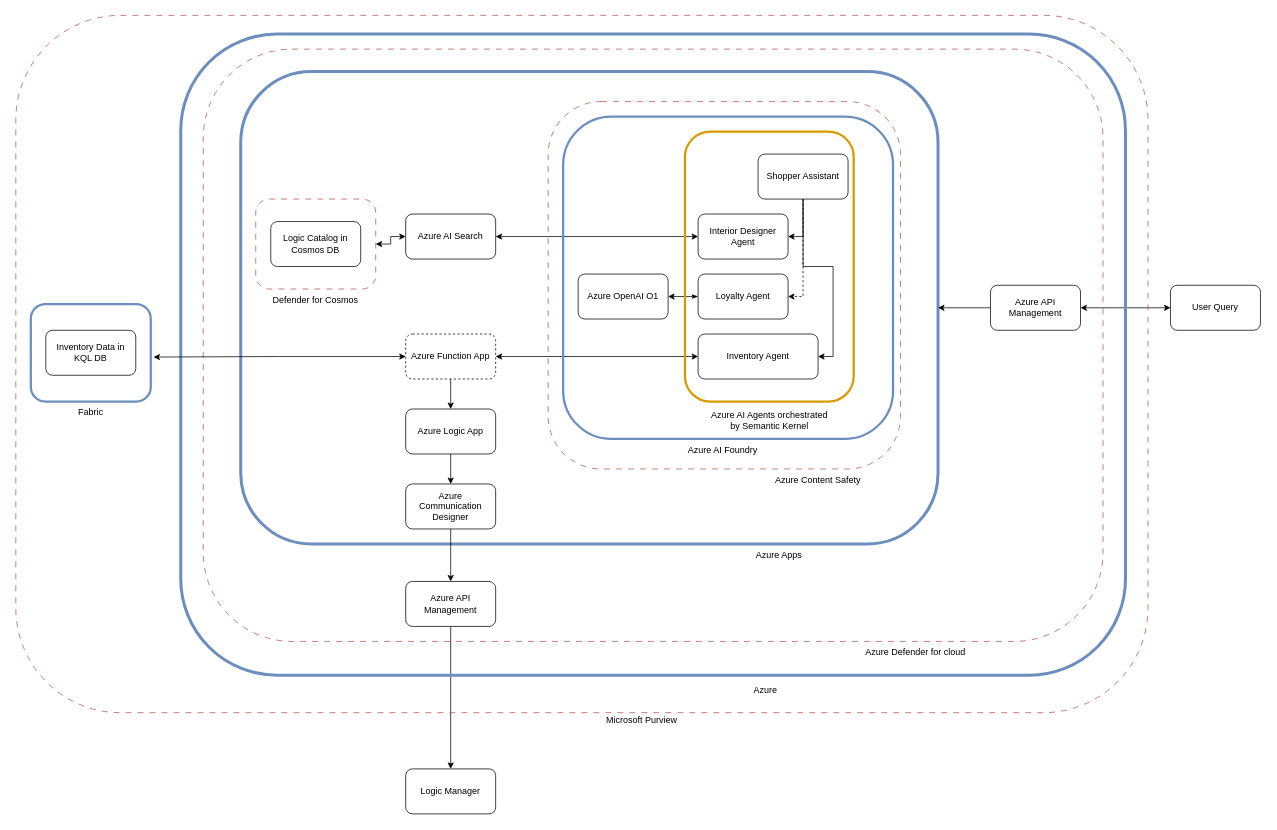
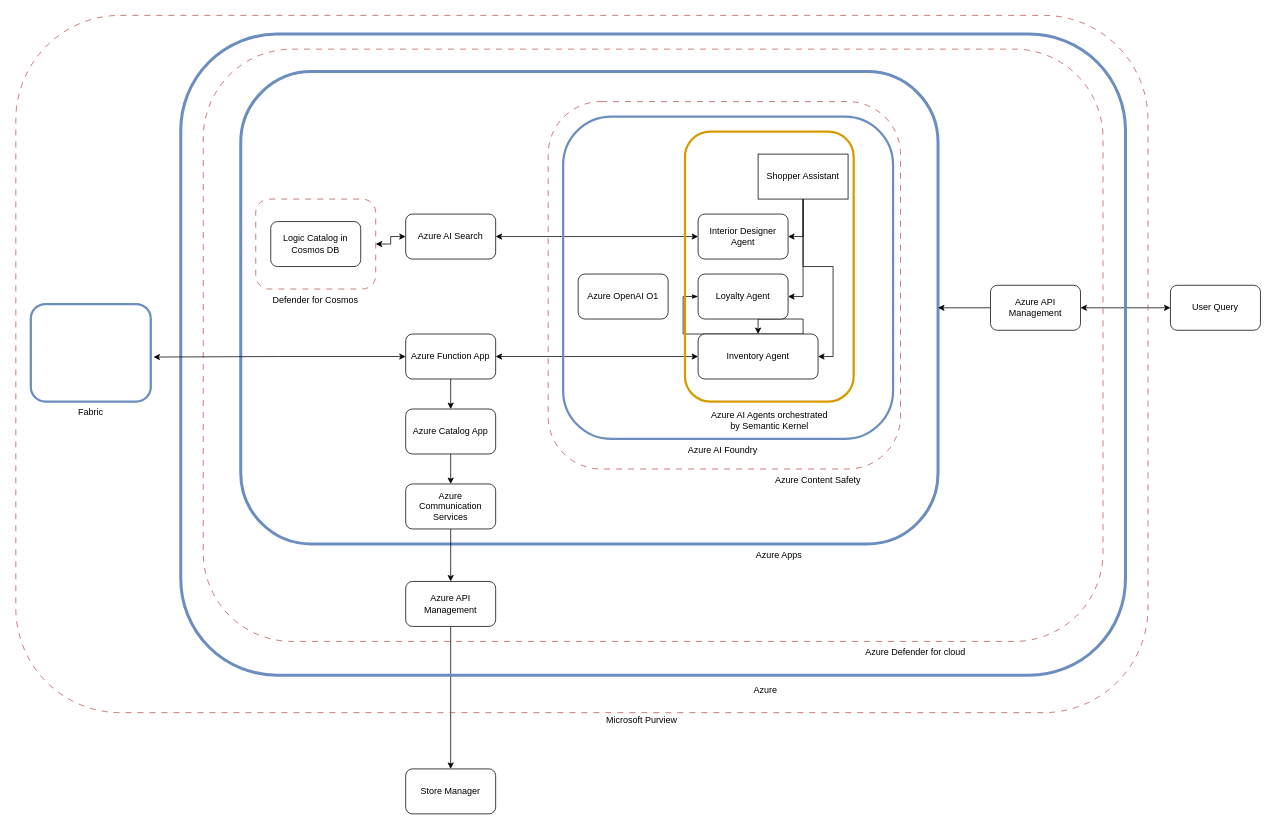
(803, 177) -> (803, 177)
(803, 288) -> (803, 288)
(679, 297) -> (683, 333)
(90, 353) -> none
(450, 357) -> (450, 357)
(450, 432) -> (450, 432)
(450, 507) -> (450, 507)
(450, 792) -> (450, 792)
